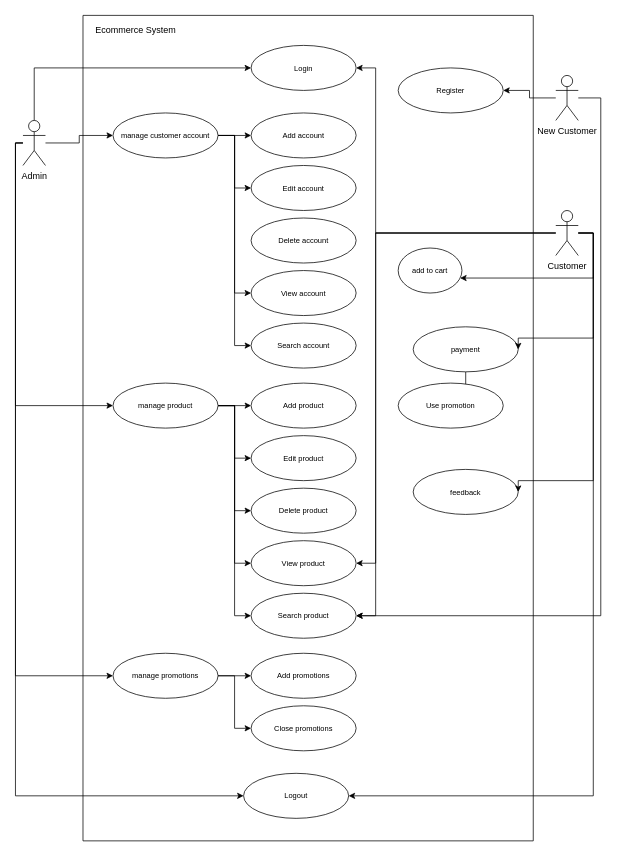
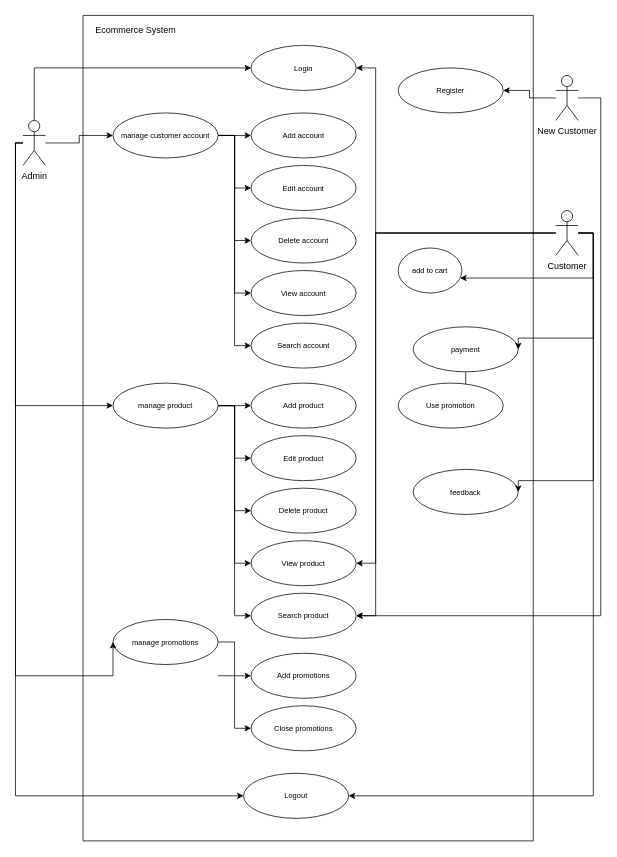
none -> (241, 240)
(165, 675) -> (165, 642)
